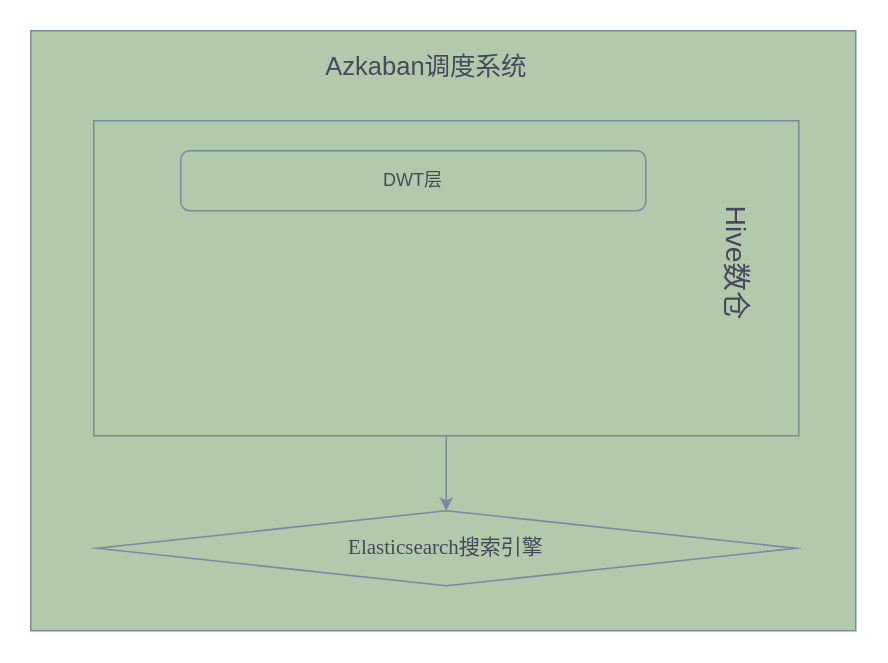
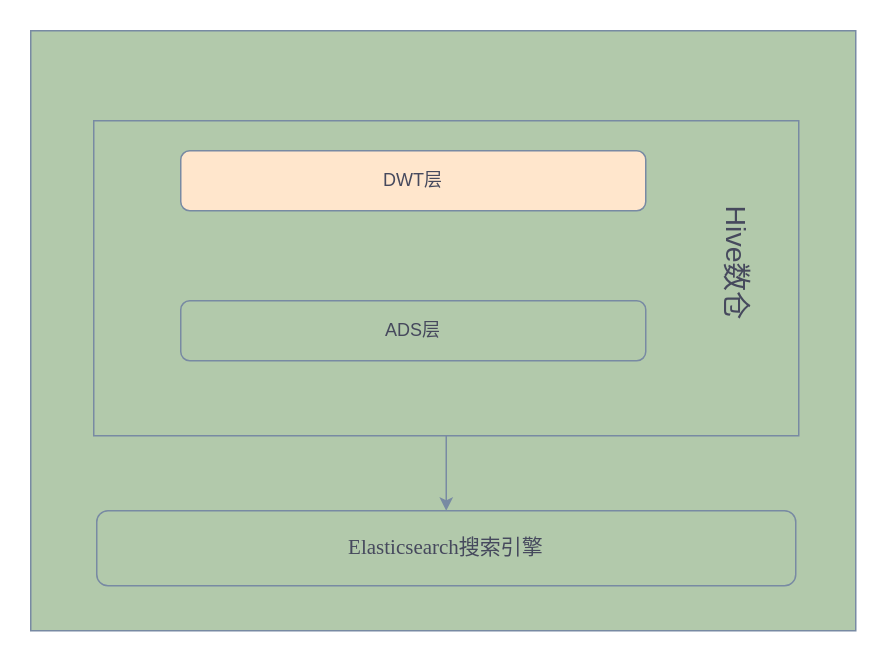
(427, 68) -> none
(413, 181) -> (413, 181)
none -> (413, 331)
(446, 548) -> (446, 548)
